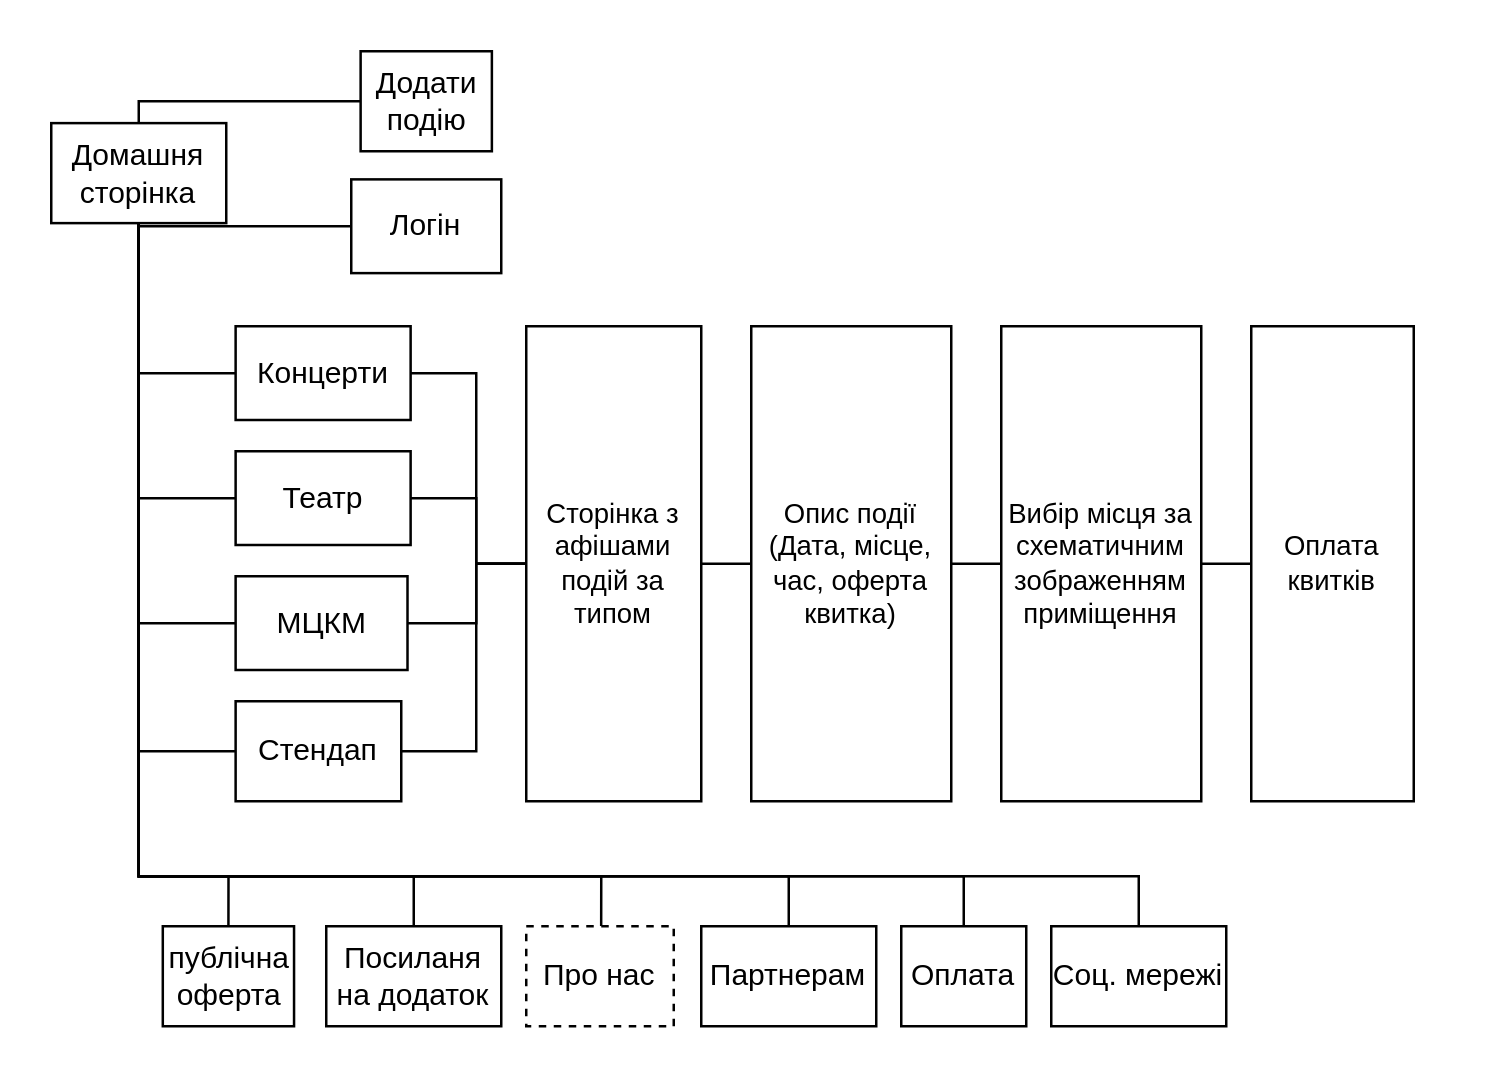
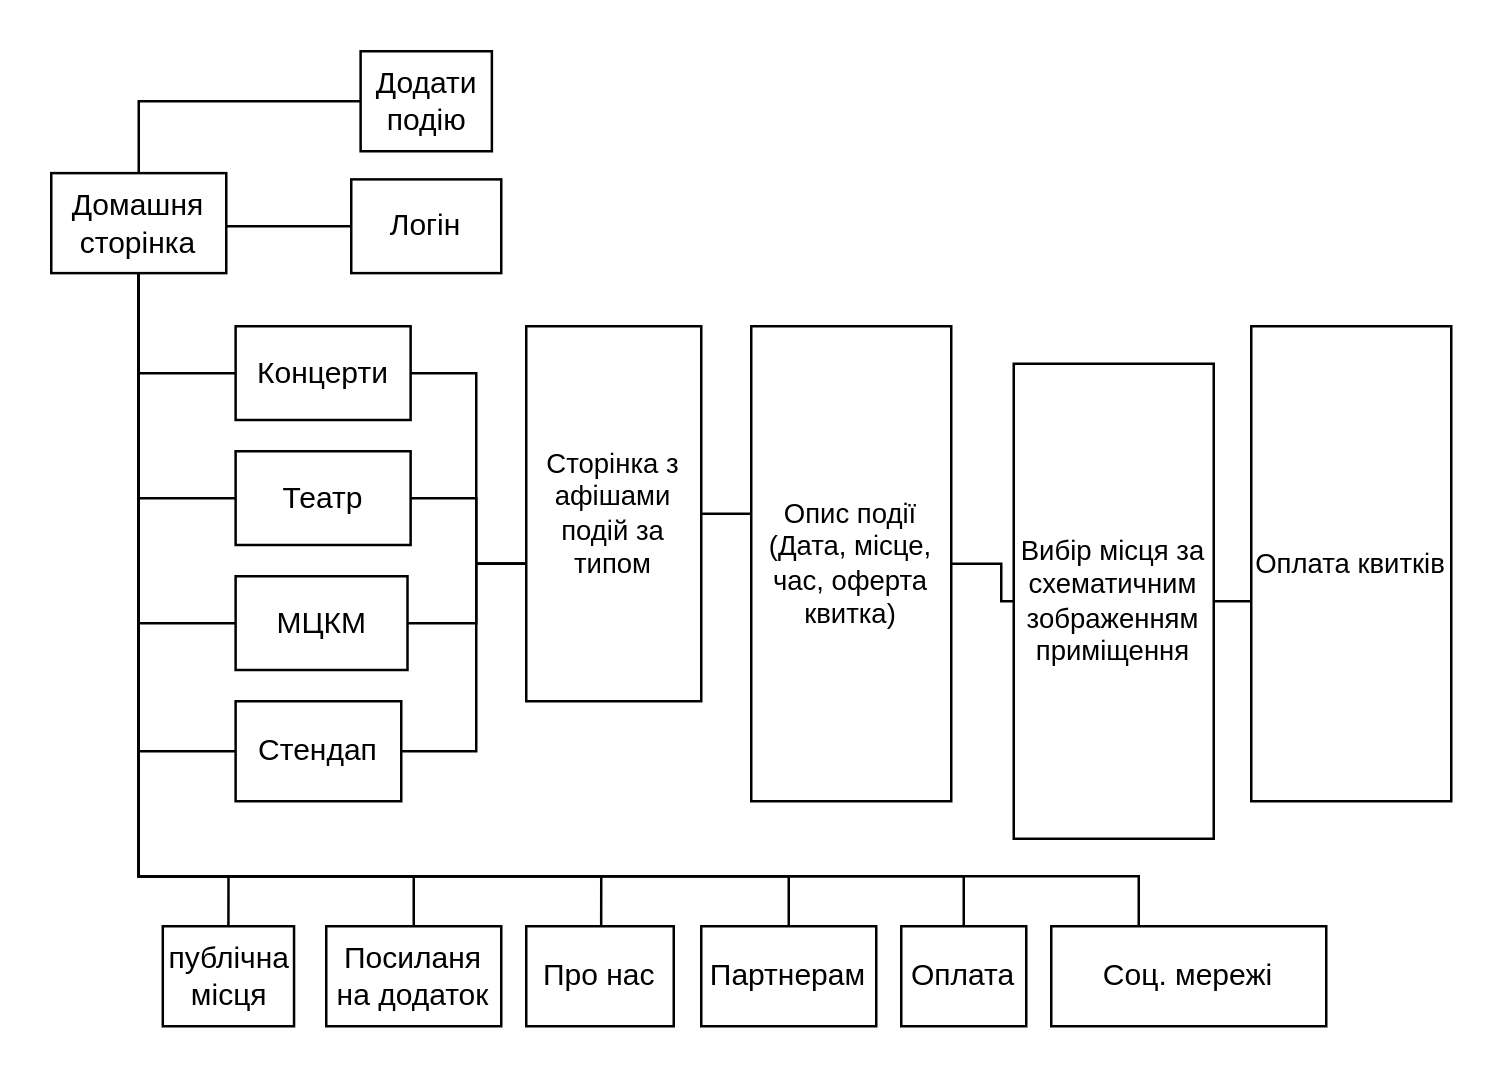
(139, 173) -> (139, 223)
(614, 564) -> (614, 514)
(1101, 564) -> (1114, 601)
(1333, 564) -> (1351, 564)
(230, 976) -> (230, 976)
(600, 976) -> (600, 976)
(1139, 976) -> (1189, 976)
